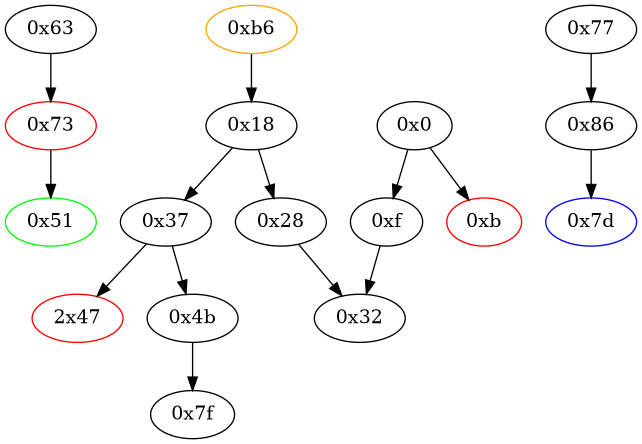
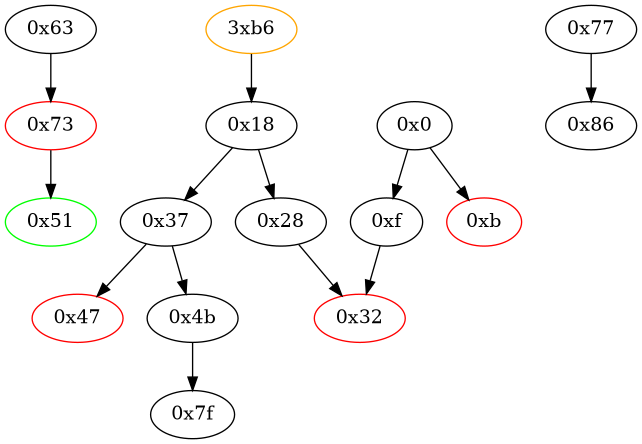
(251, 29) -> (251, 29)
(591, 222) -> none
(78, 318) -> (78, 318)
(360, 318) -> (360, 318)
